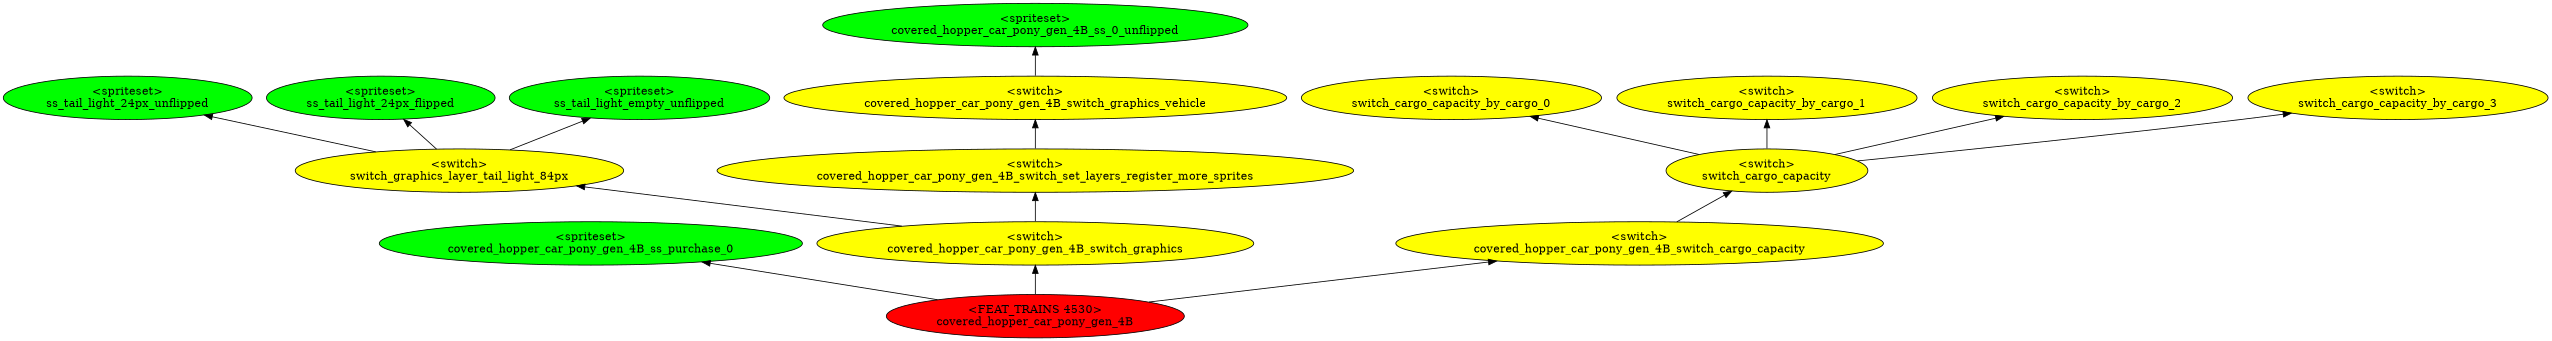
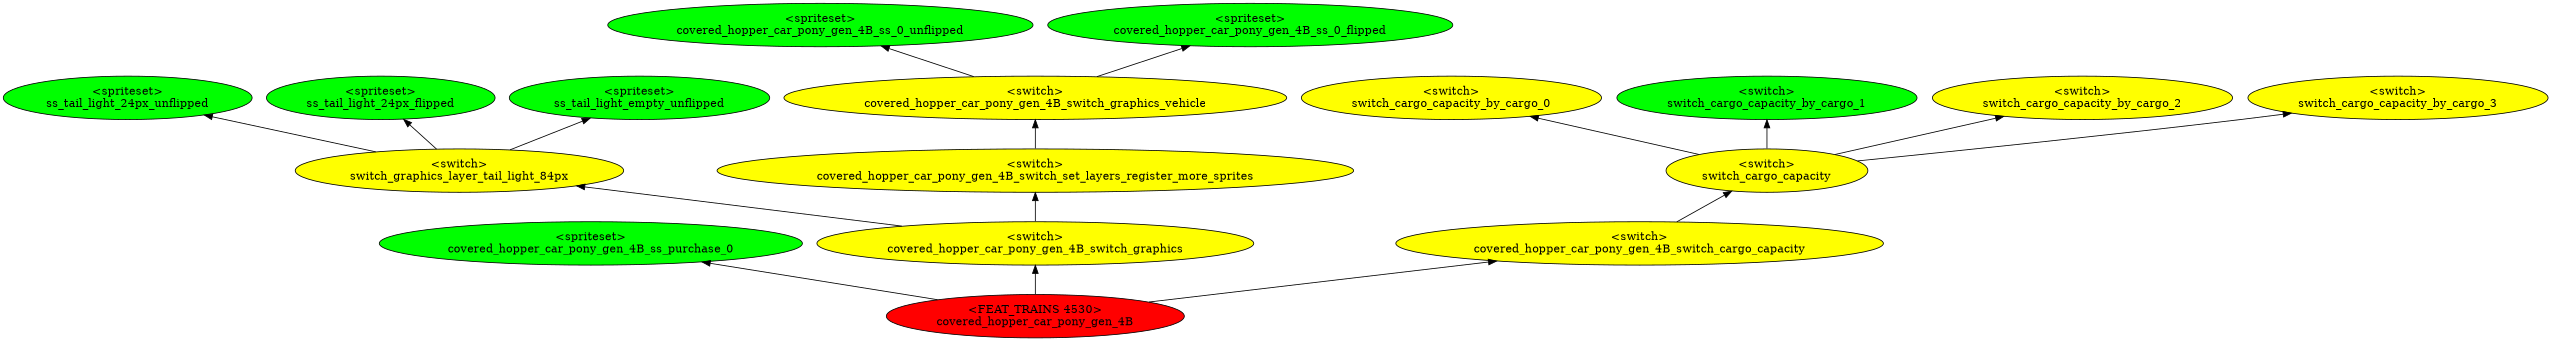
none -> (1250, 25)
(1767, 98) -> (1767, 98)
